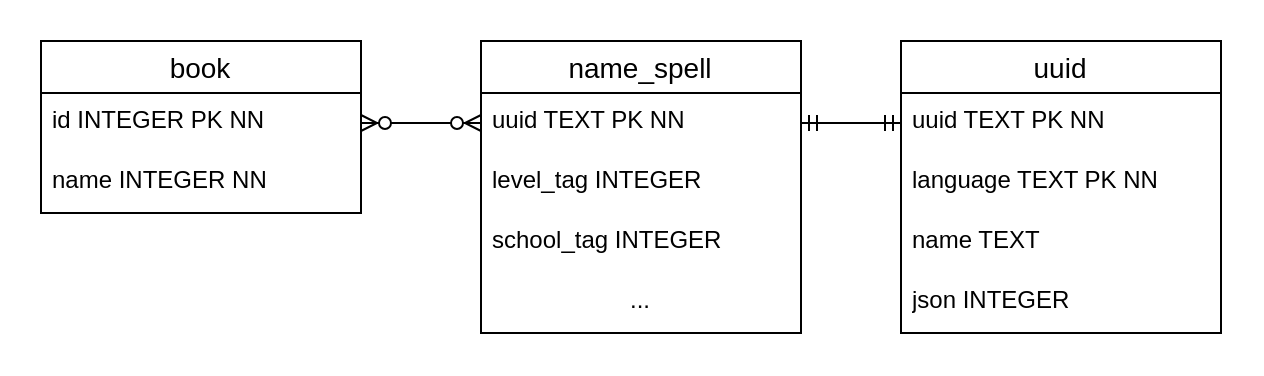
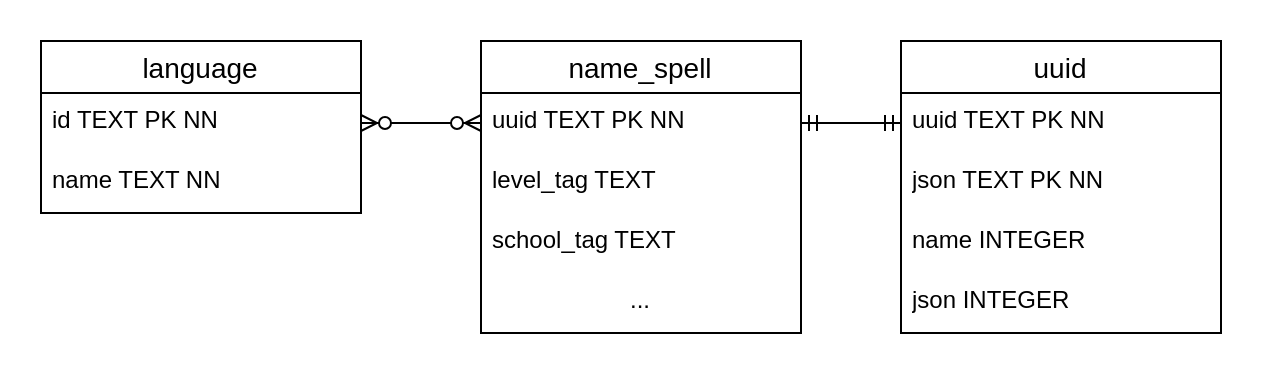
(200, 69) -> (200, 69)
(148, 121) -> (128, 121)
(148, 181) -> (127, 181)
(598, 181) -> (578, 181)
(1028, 181) -> (1004, 181)
(608, 241) -> (588, 241)
(970, 241) -> (991, 241)
